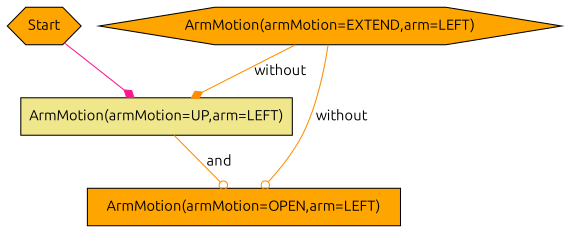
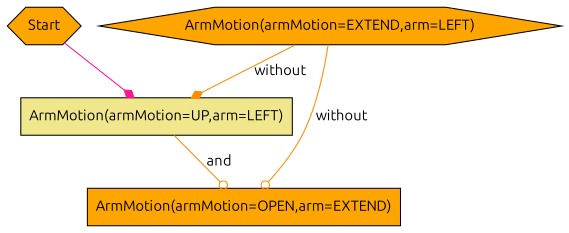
(244, 207) -> (244, 207)
